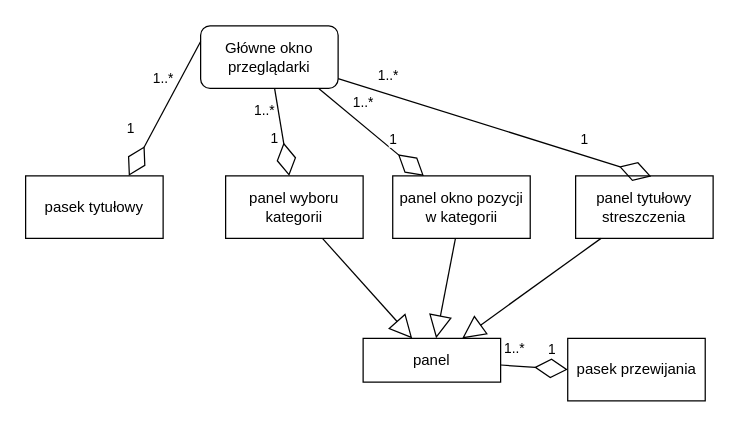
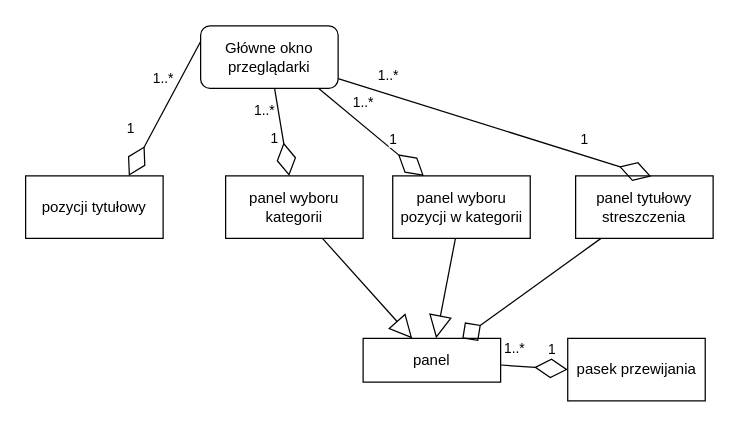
(94, 207) -> (94, 207)
(462, 207) -> (462, 207)
(481, 324) -> (481, 325)
